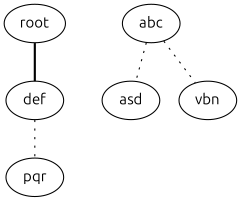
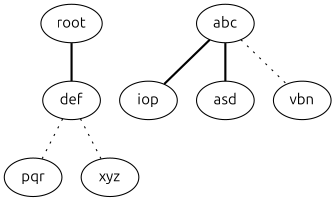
(141, 62) -> (225, 62)
none -> (148, 100)
none -> (110, 177)
